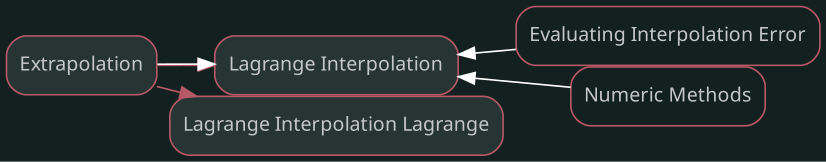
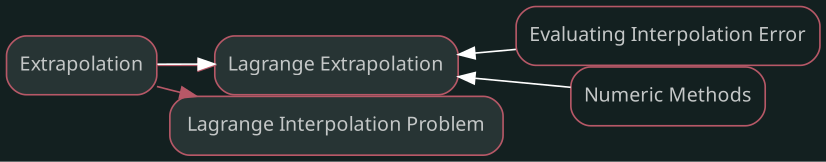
(336, 65) -> (336, 65)
(336, 126) -> (336, 126)
